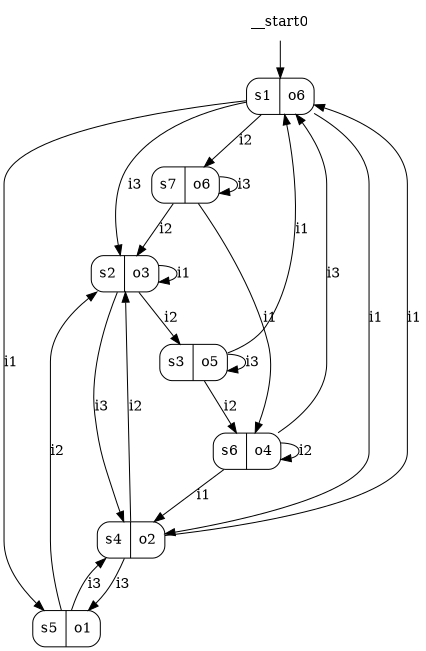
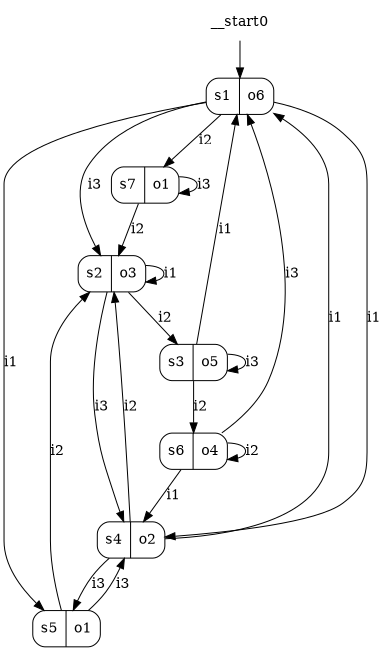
(202, 185) -> (162, 185)
(256, 307) -> none
